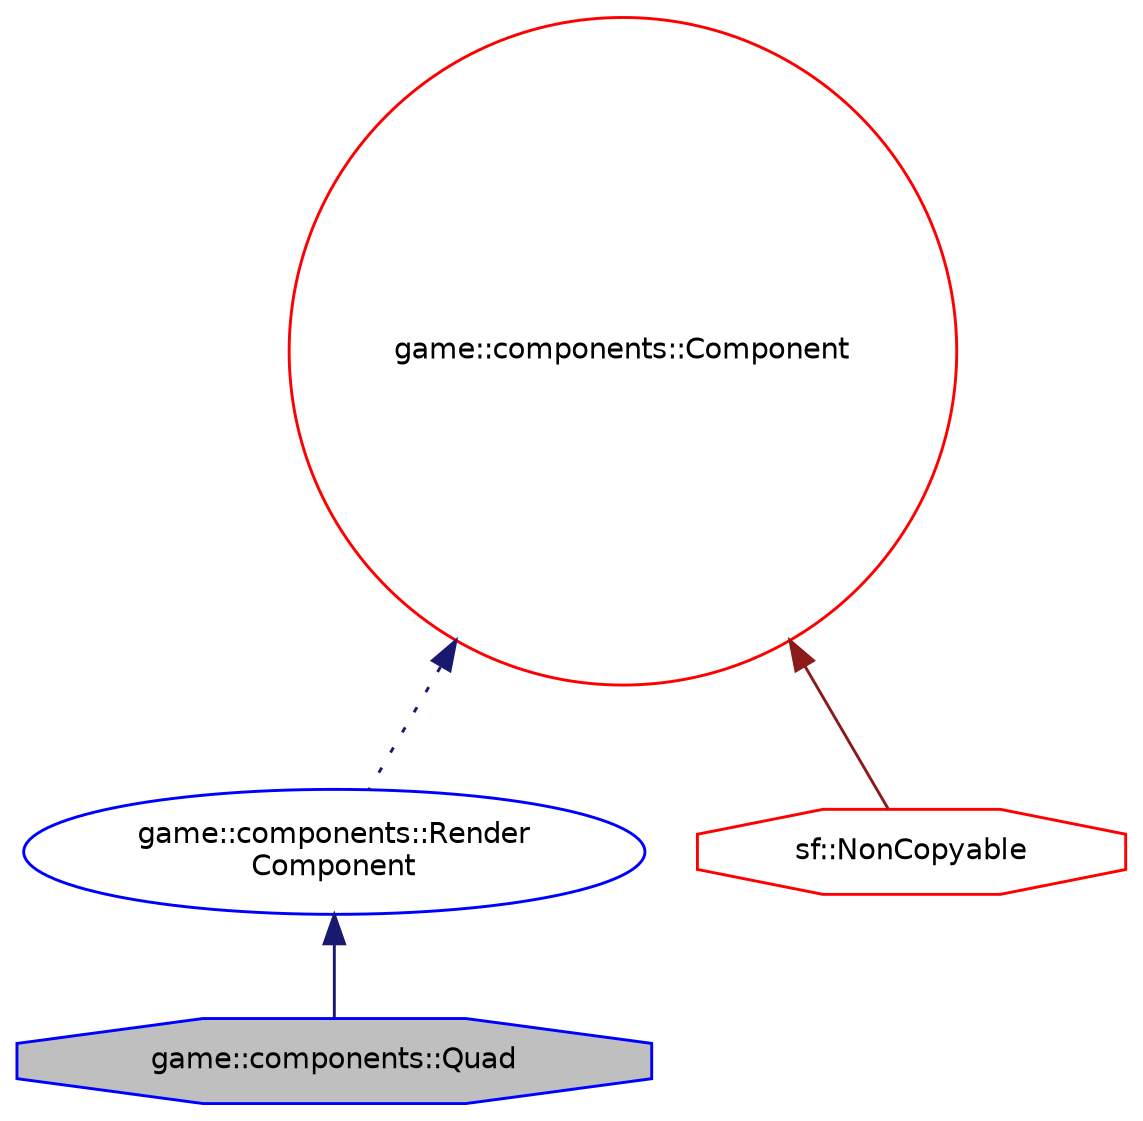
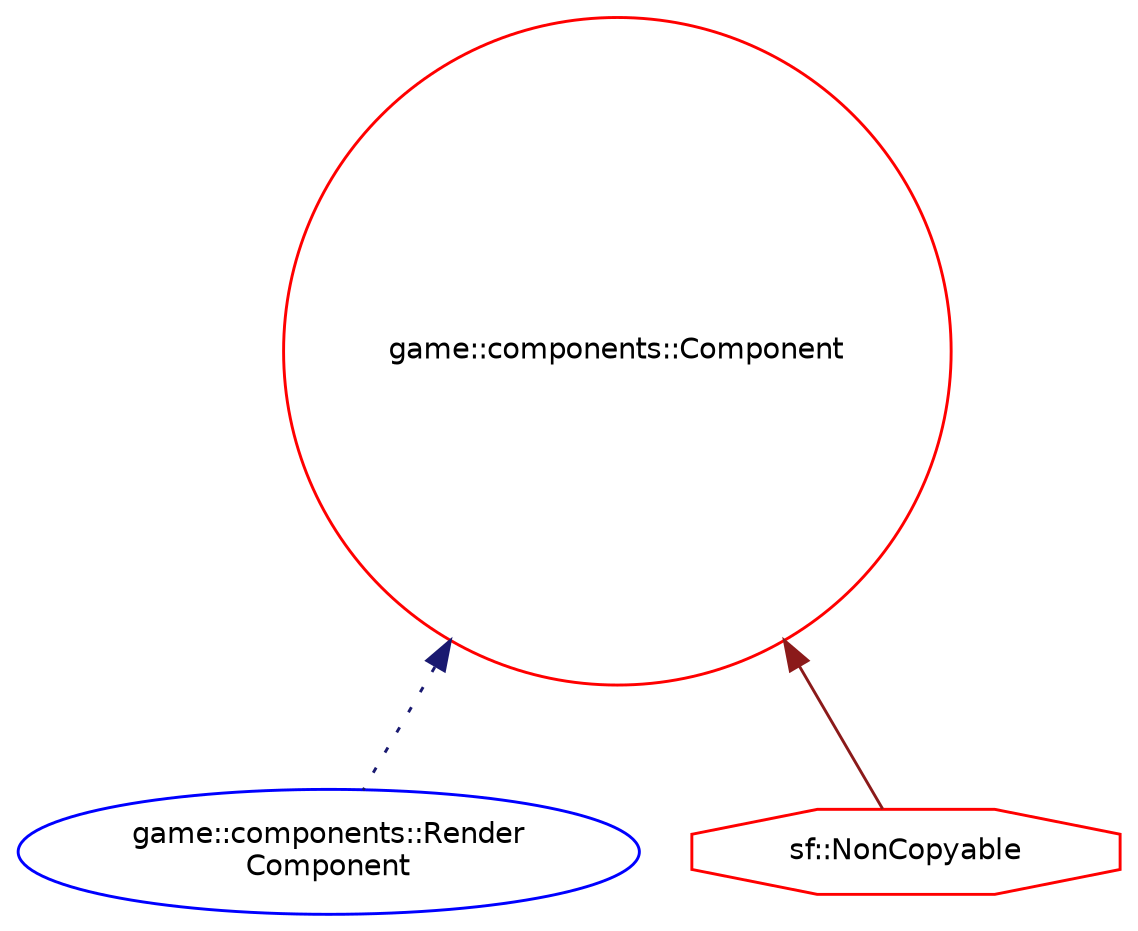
(334, 1061) -> none
